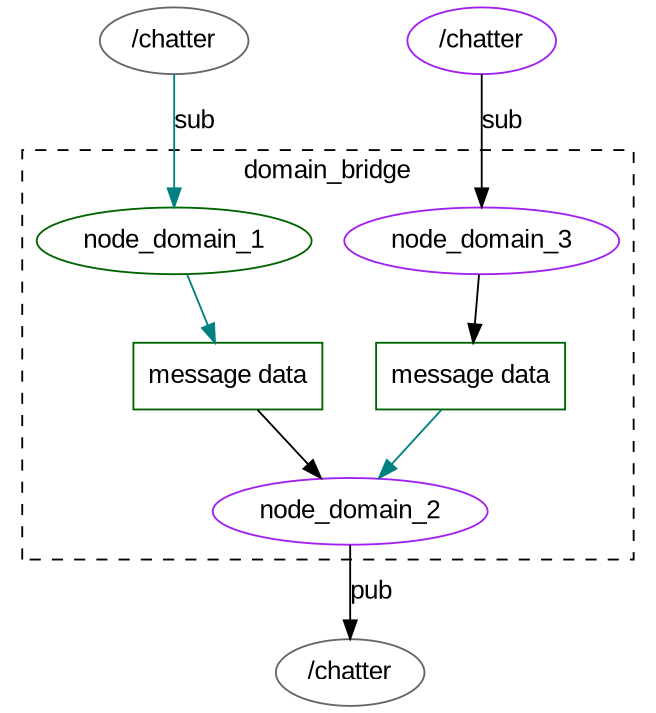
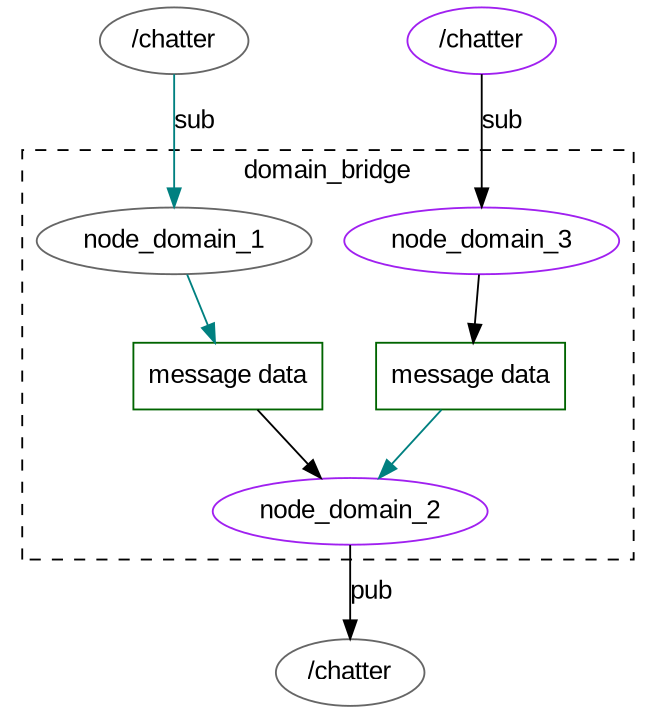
(174, 241) -> (174, 241)
